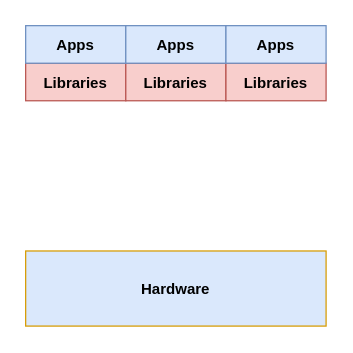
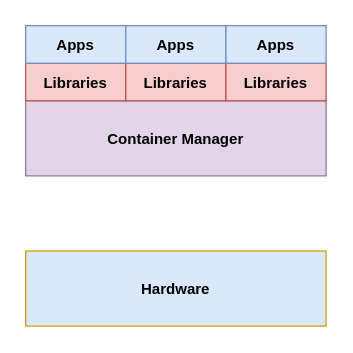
none -> (176, 138)
